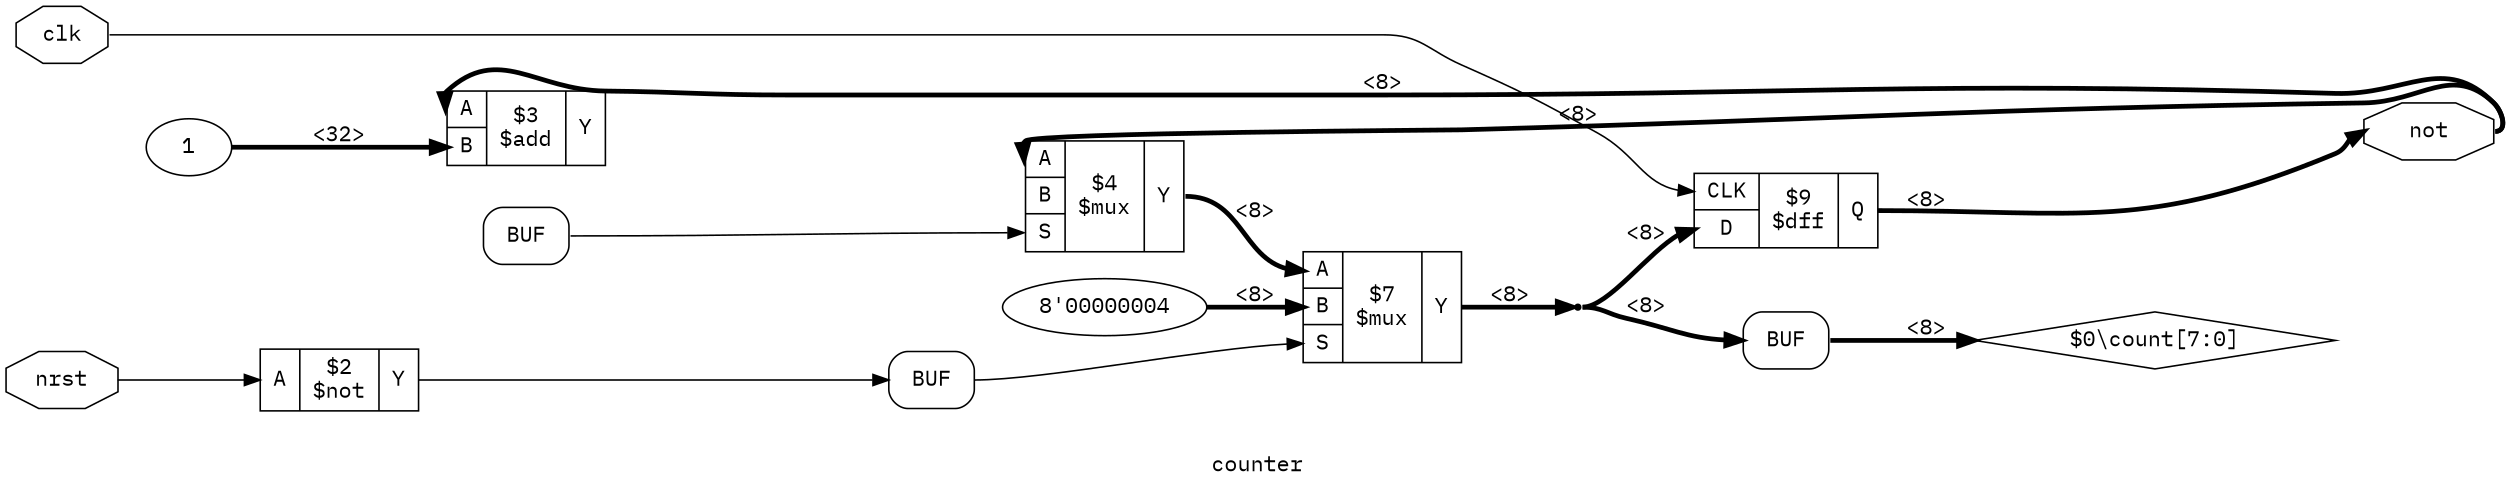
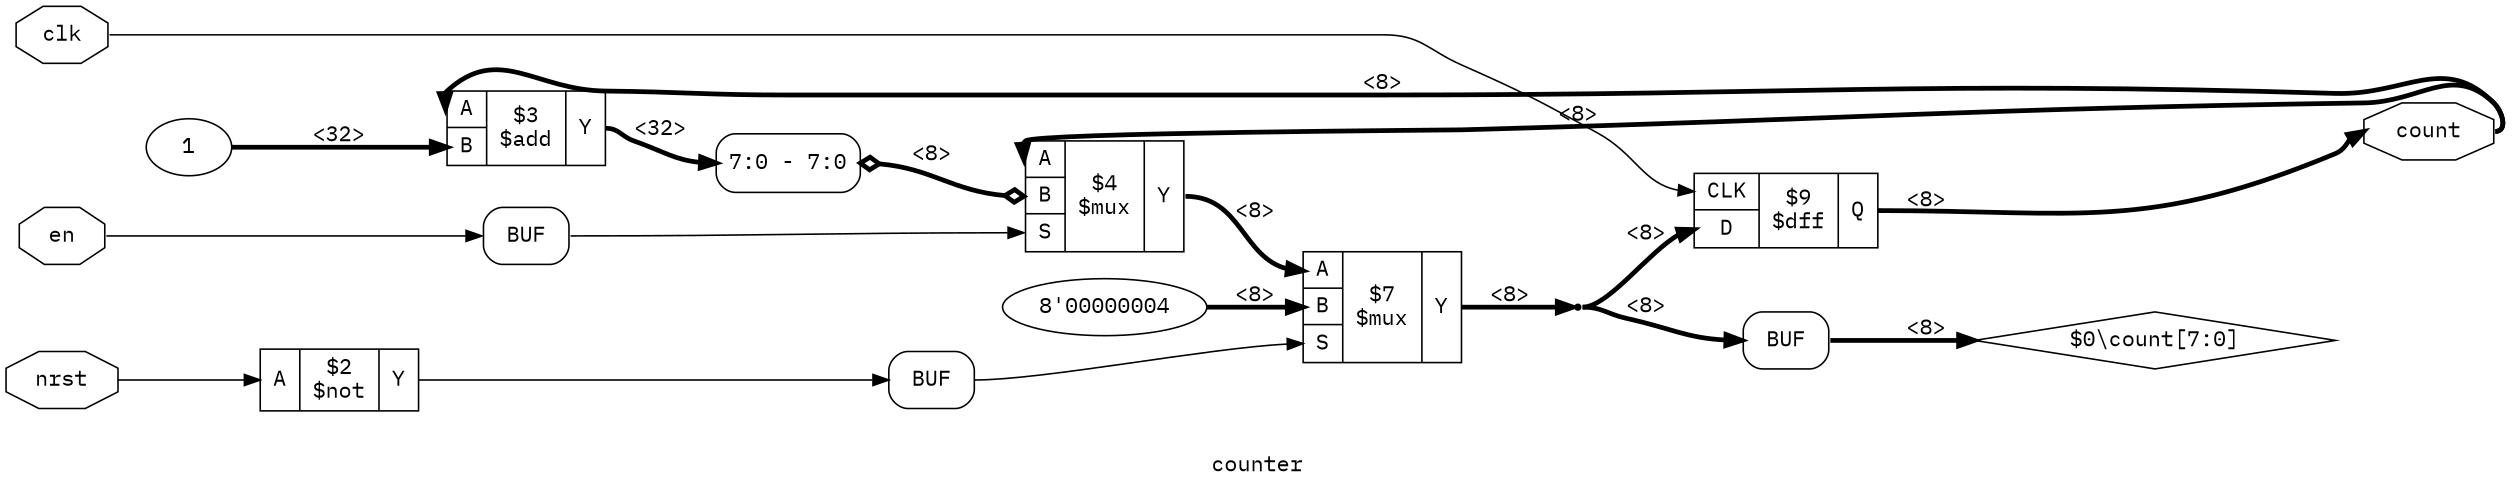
(2429, 131) -> (2429, 131)
none -> (788, 163)
none -> (62, 236)
